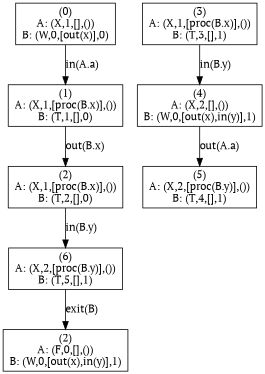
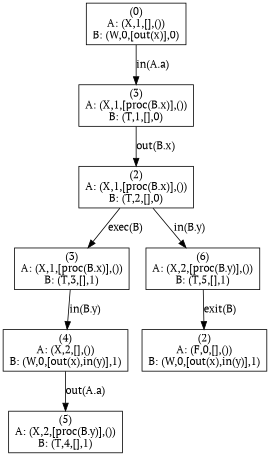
(66, 106) -> (136, 106)
none -> (106, 225)
